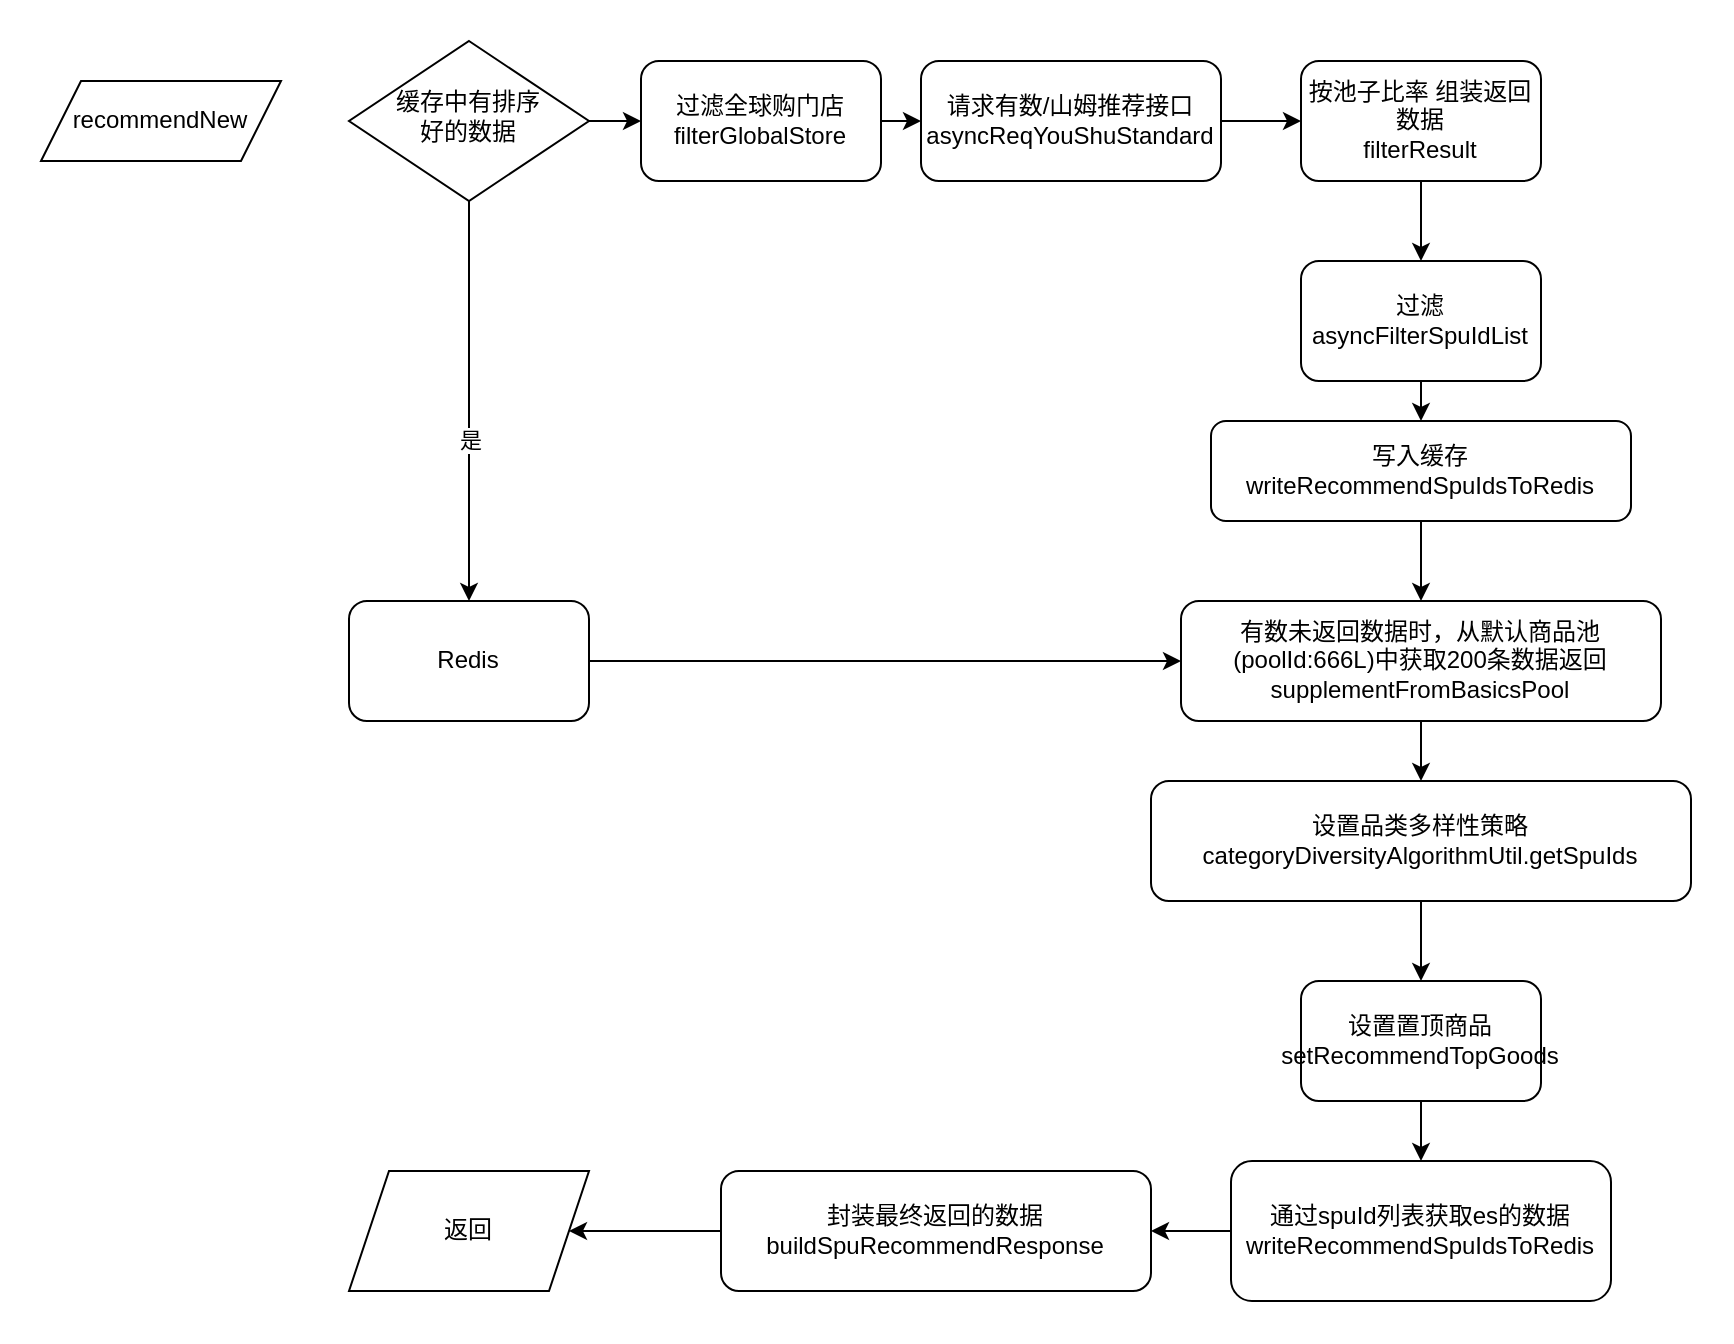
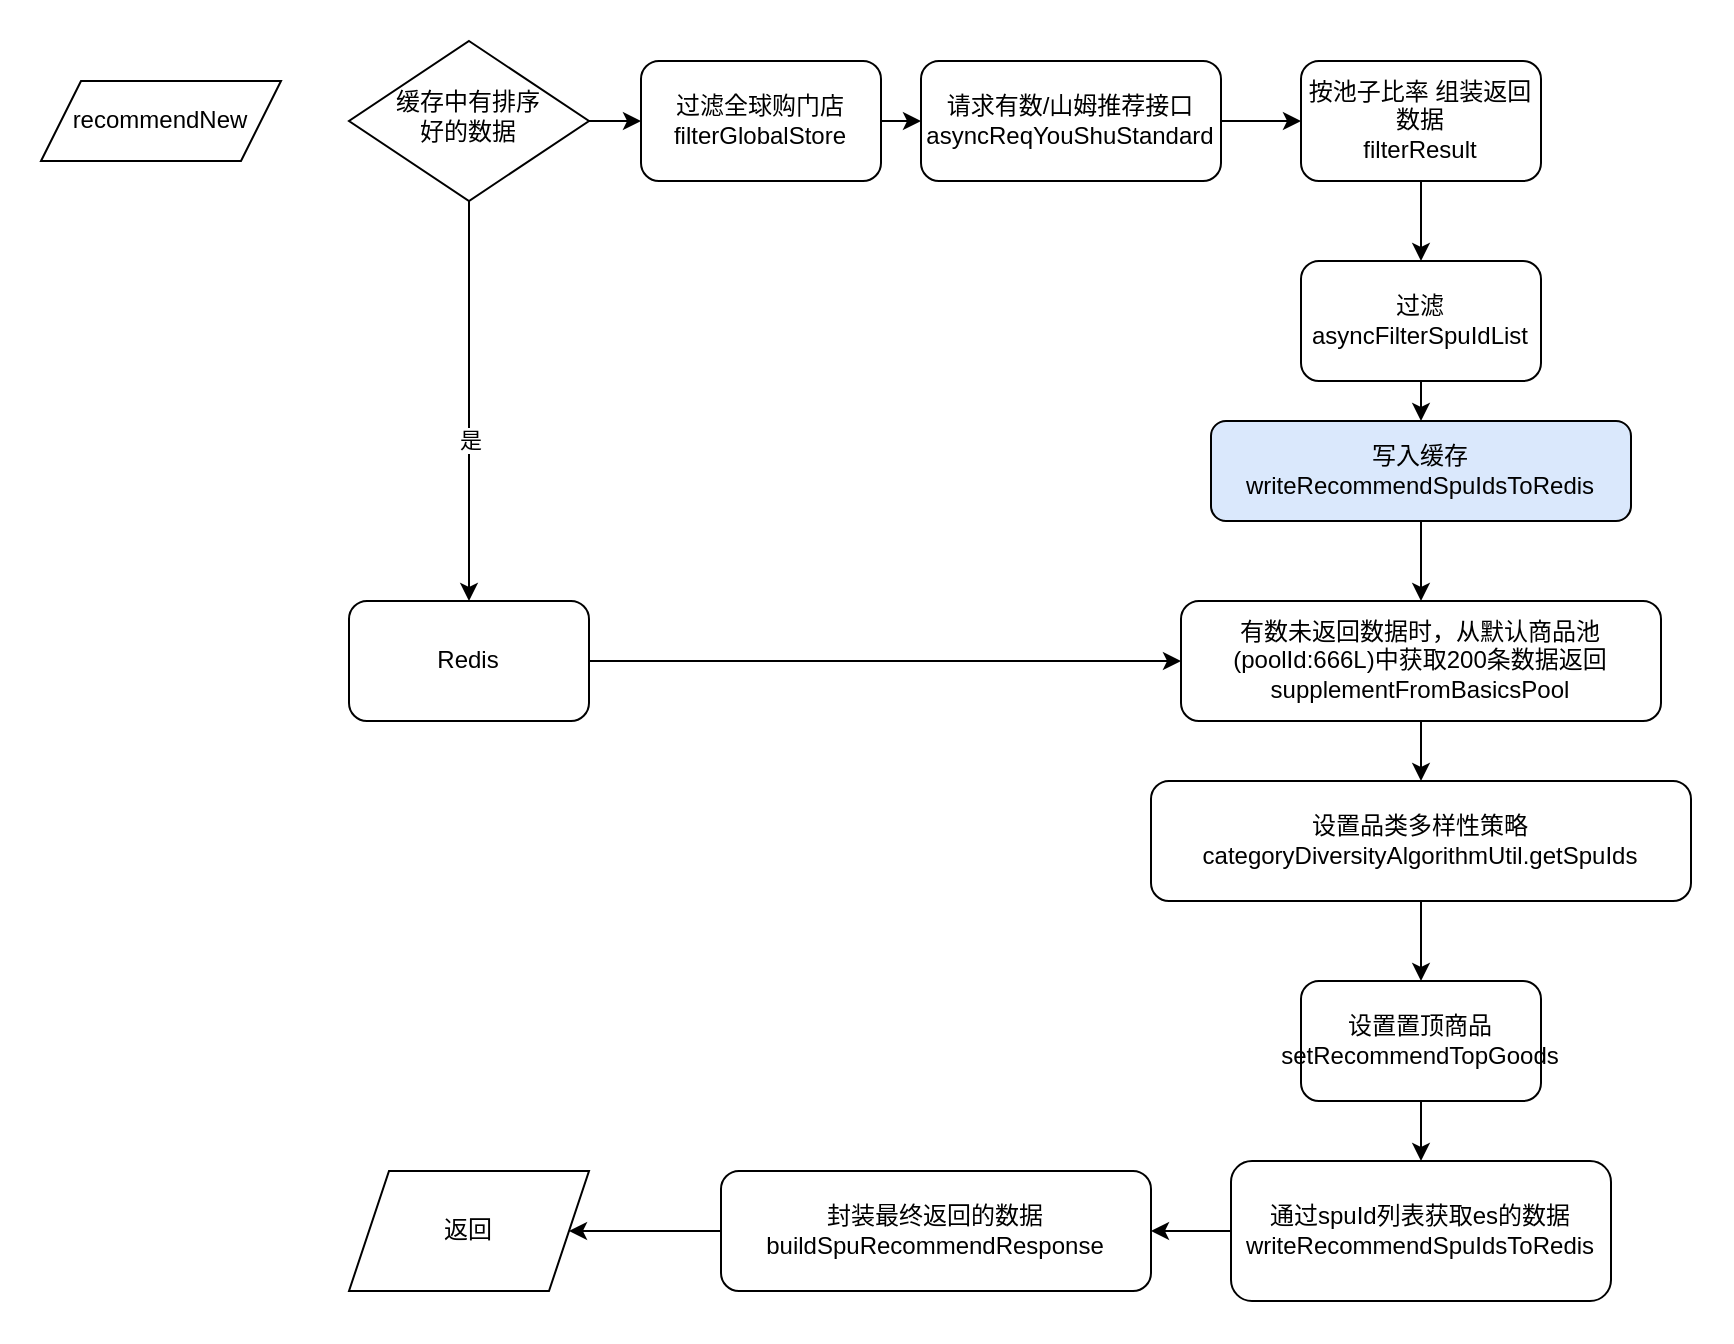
(1421, 471) -> (1421, 471)
